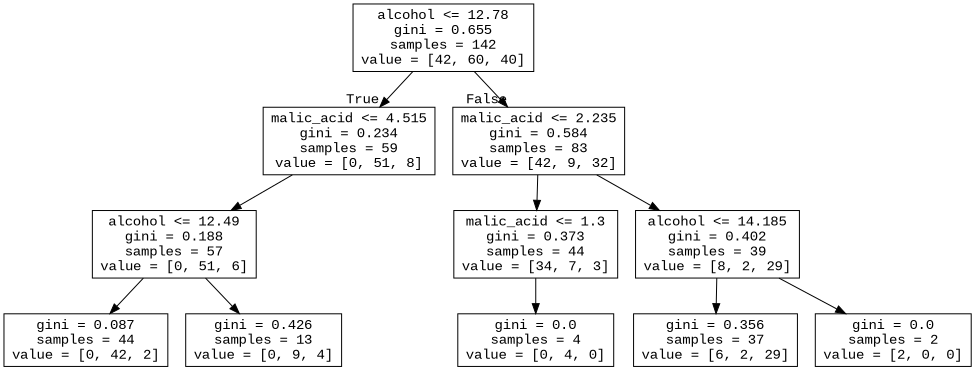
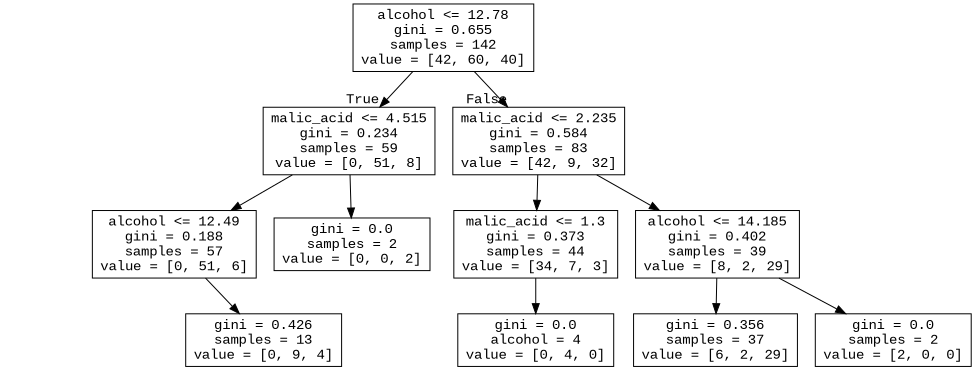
none -> (352, 244)
(86, 340) -> none
(536, 340) -> (536, 340)
